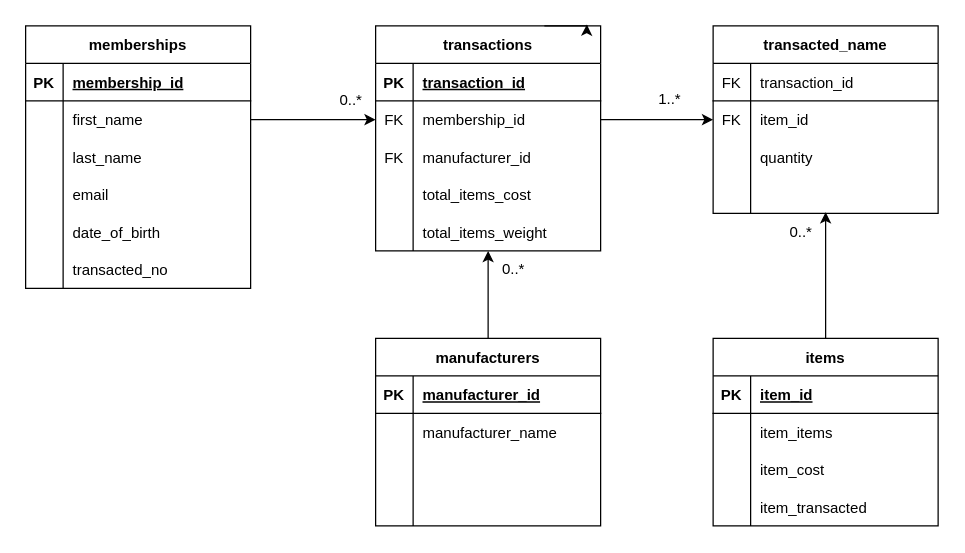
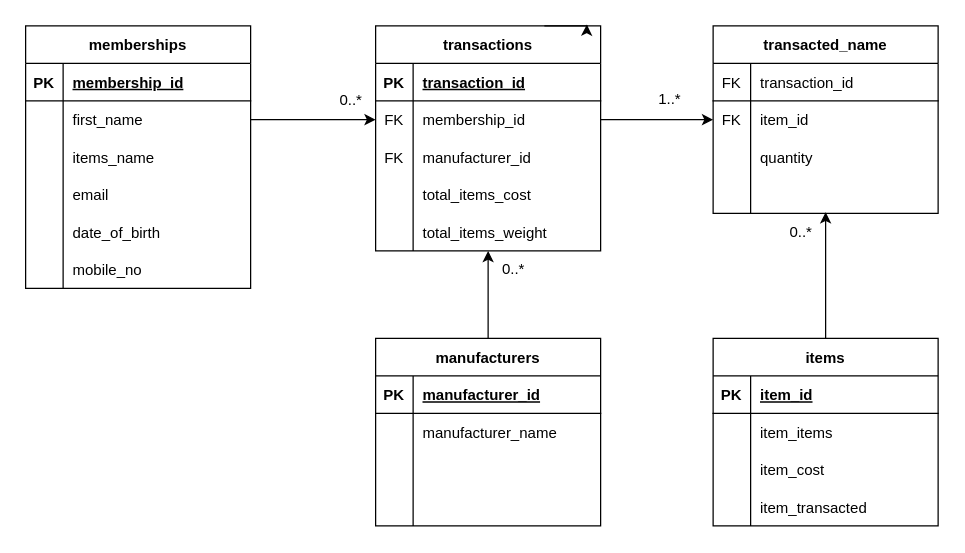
(108, 158) -> (113, 158)
(127, 270) -> (106, 270)
